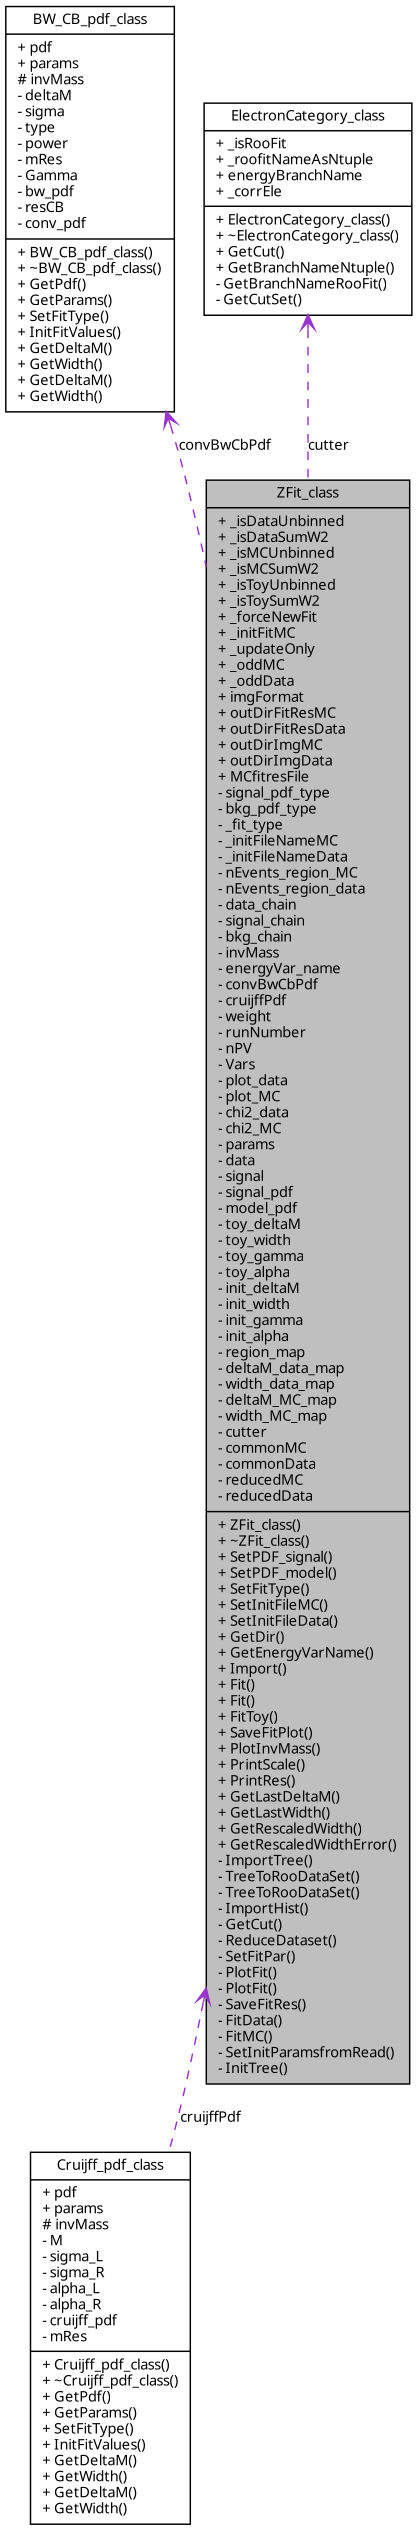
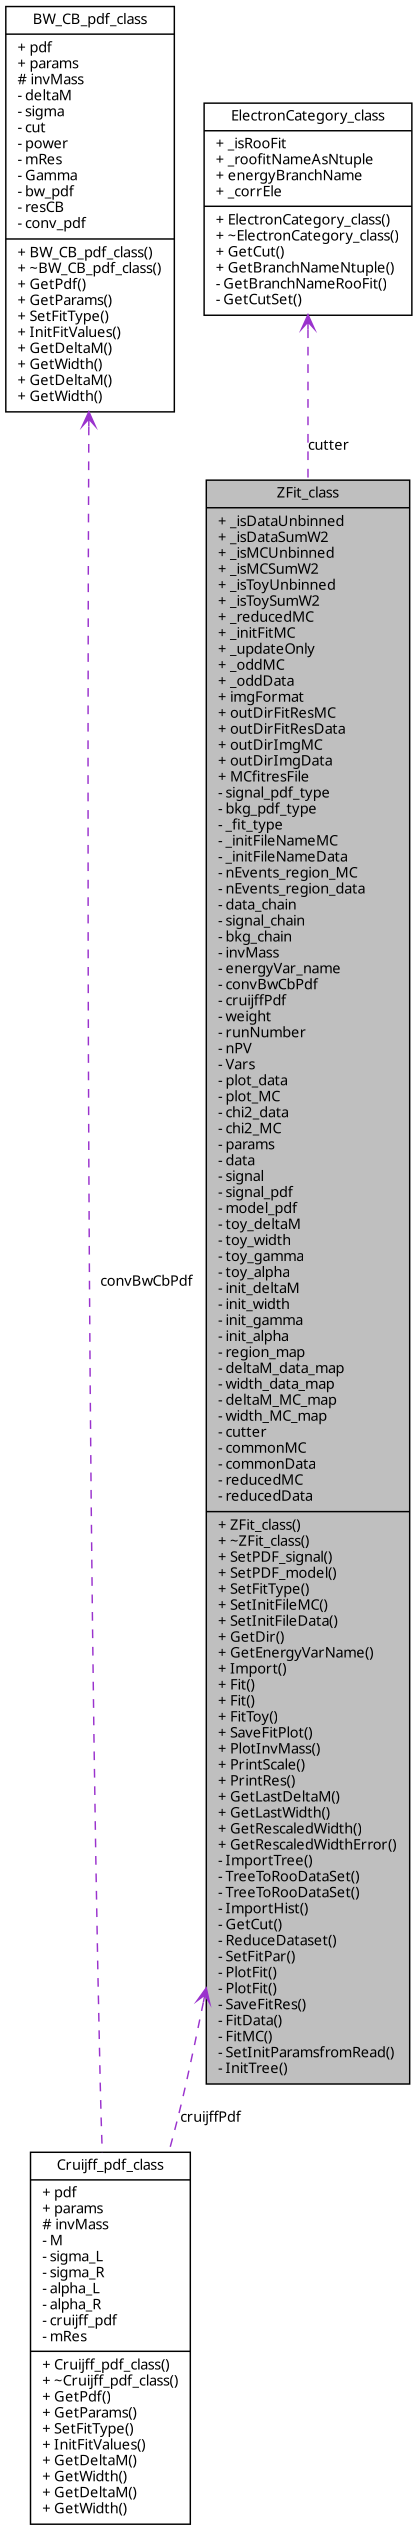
(37, 128) -> (32, 128)
(190, 496) -> (90, 1290)
(268, 617) -> (267, 617)
